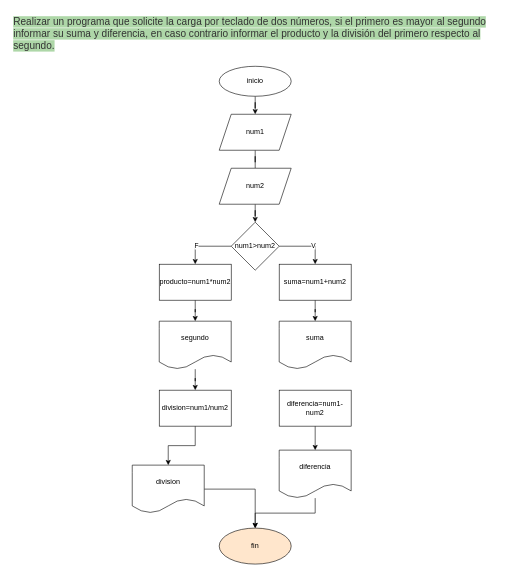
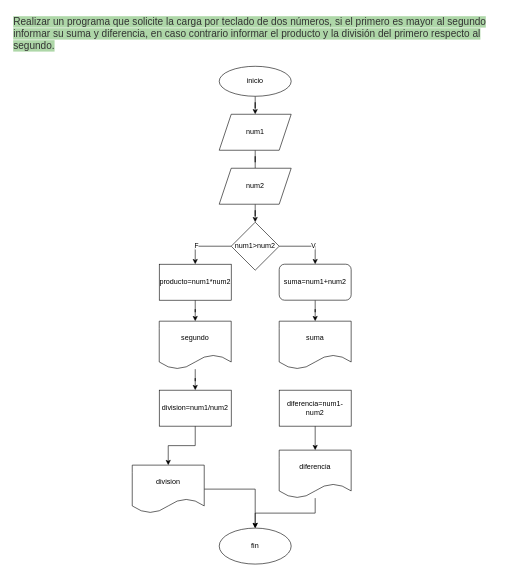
(315, 282) -> (315, 282)
(255, 546) -> (255, 546)
